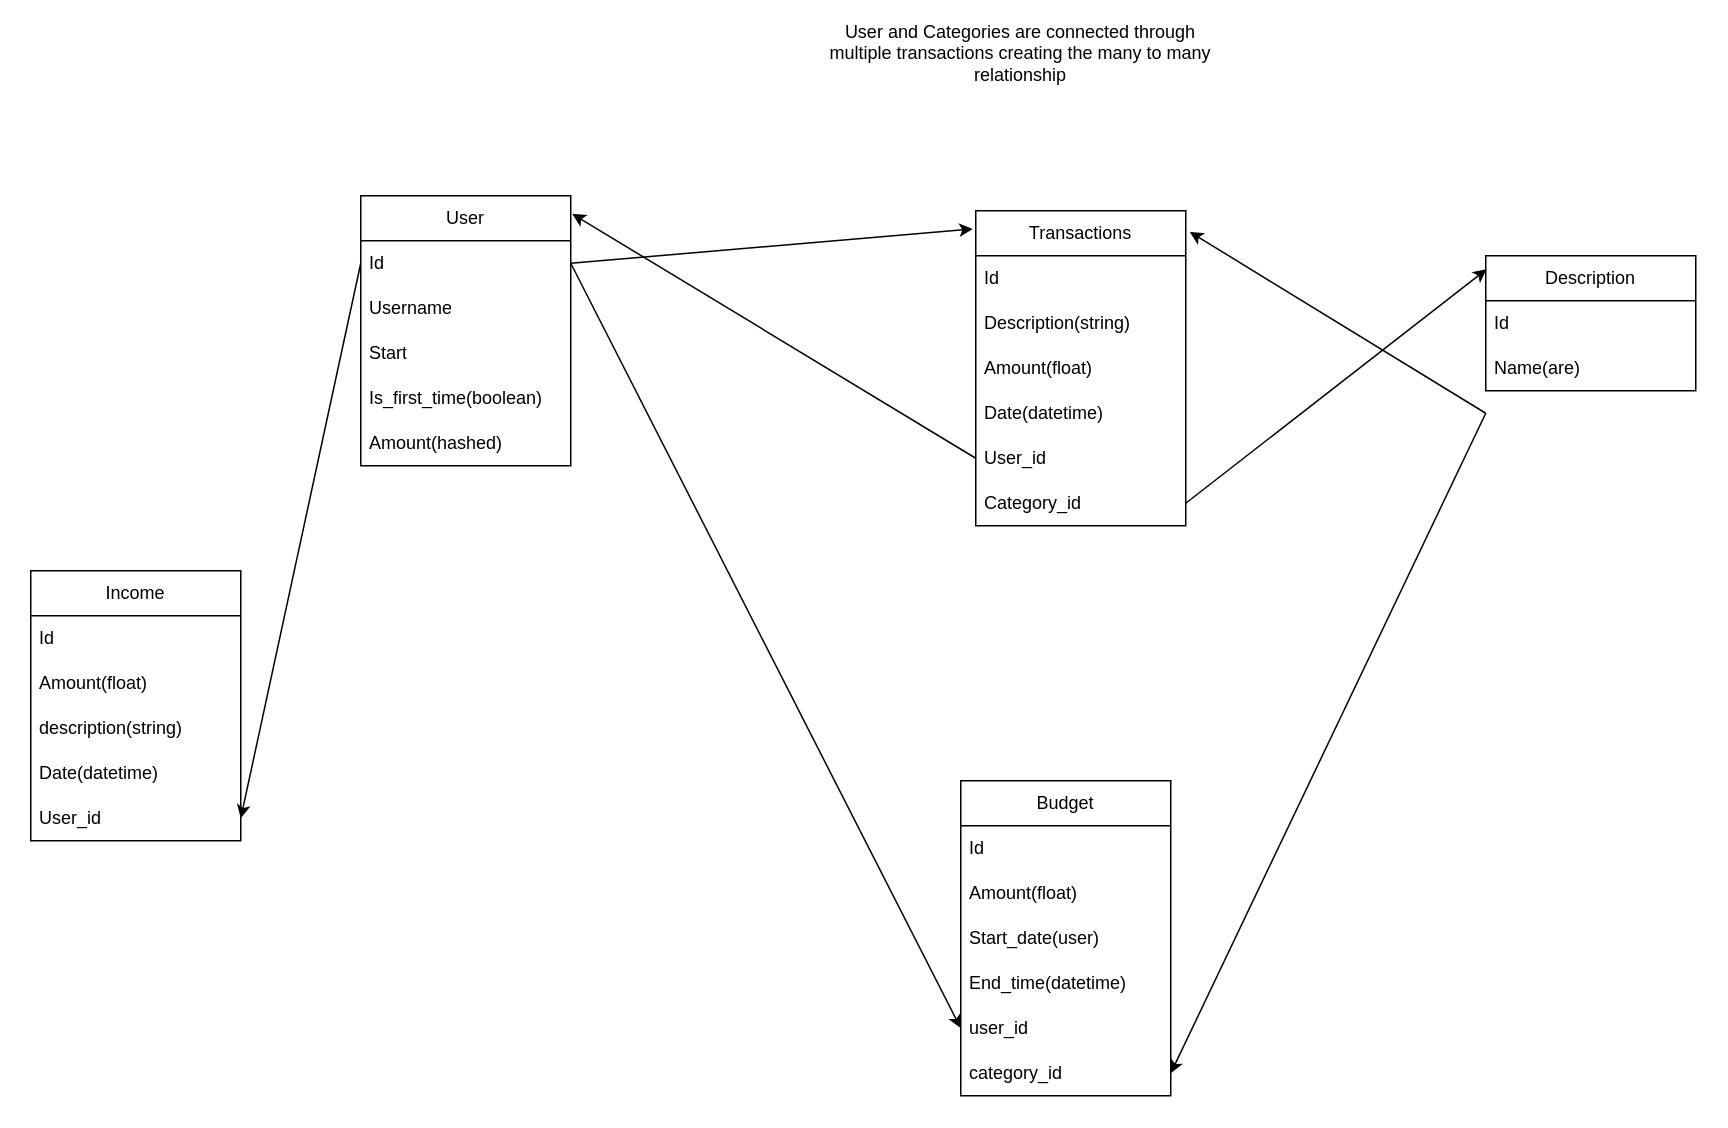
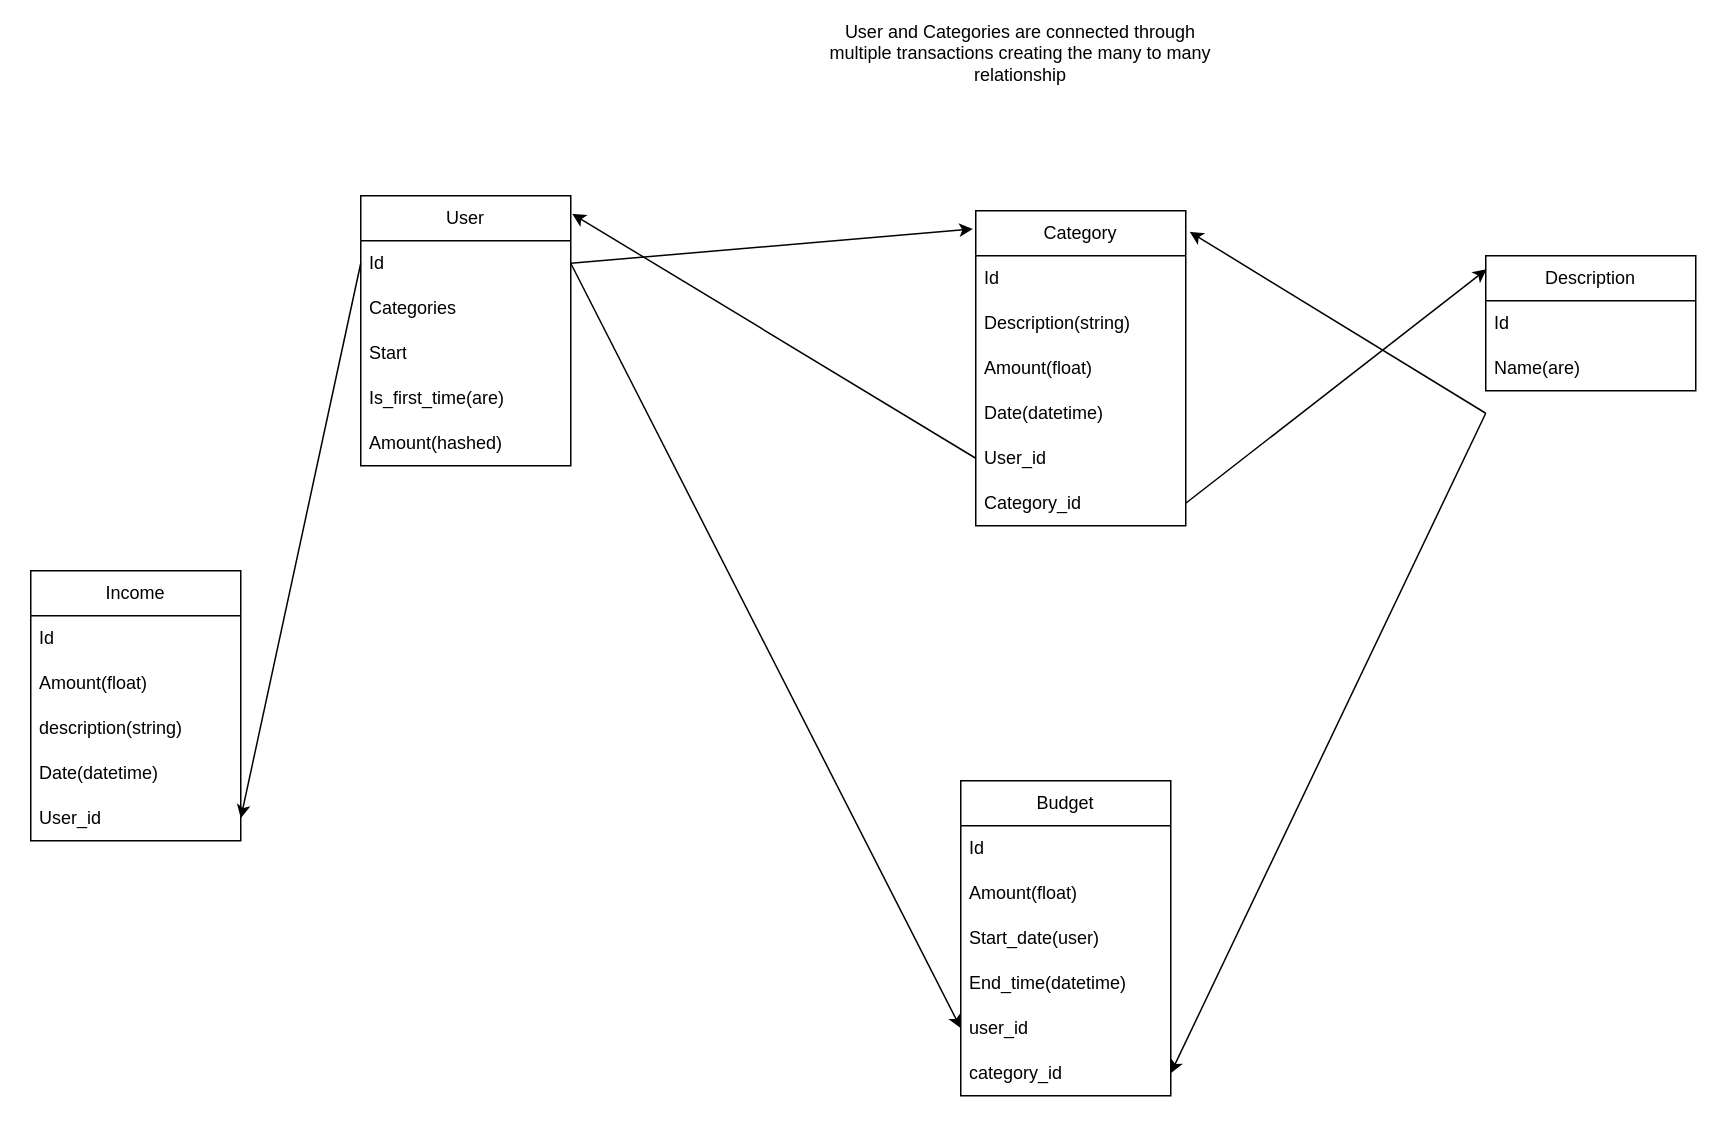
(1081, 233) -> (1081, 233)
(410, 308) -> (418, 308)
(467, 398) -> (456, 398)
